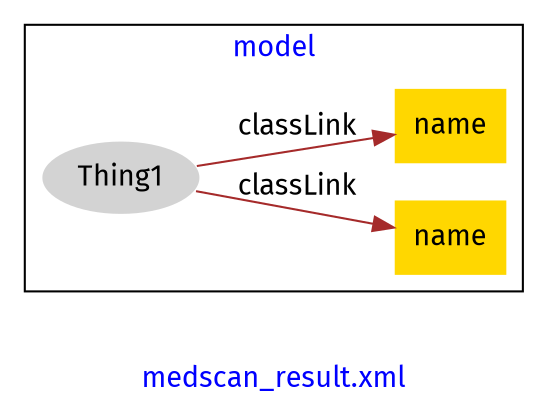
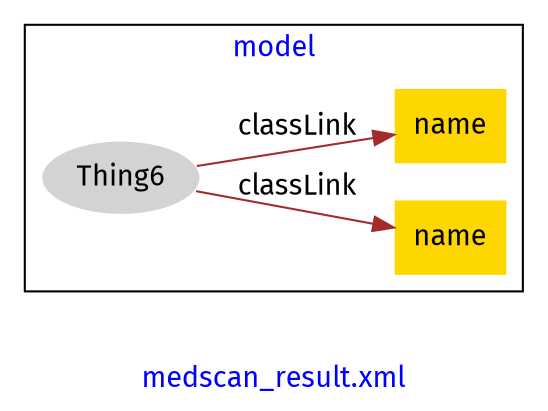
(121, 178) -> (121, 178)
